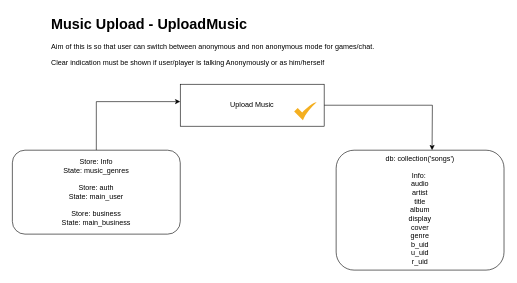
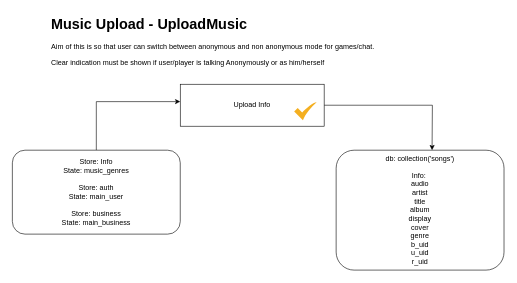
(252, 105) -> (252, 105)
